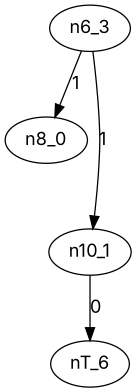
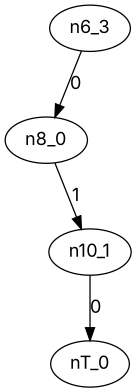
(77, 84) -> (77, 84)
(100, 134) -> (66, 190)
(90, 364) -> (90, 364)
